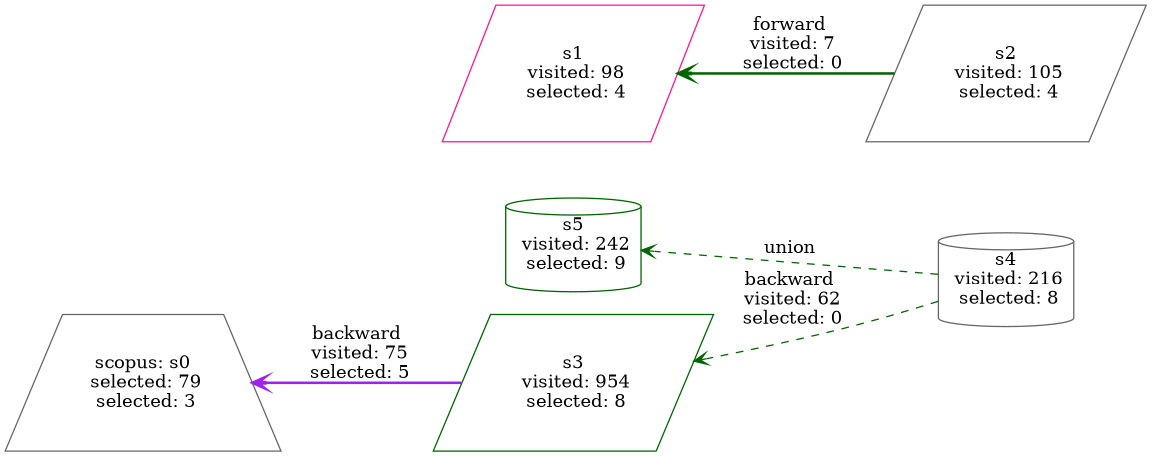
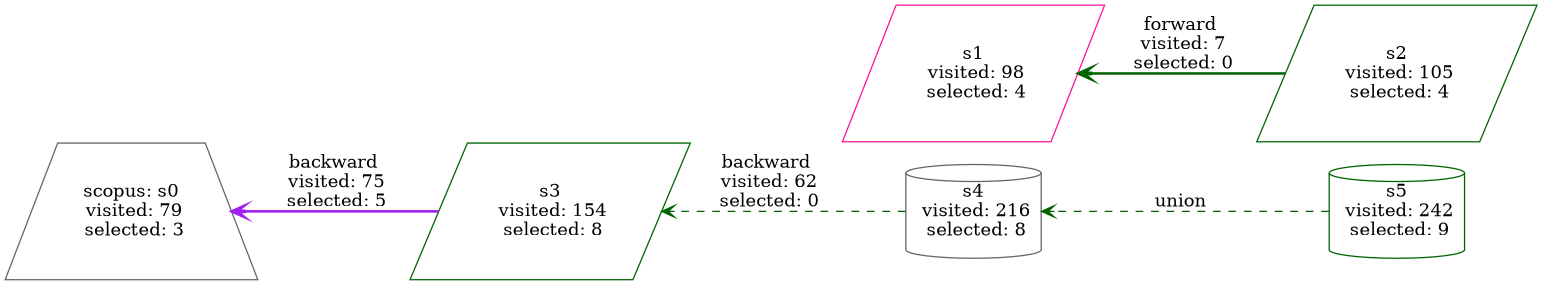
(1006, 73) -> (1397, 73)
(796, 263) -> (1192, 211)
(143, 383) -> (131, 211)
(573, 383) -> (550, 211)
